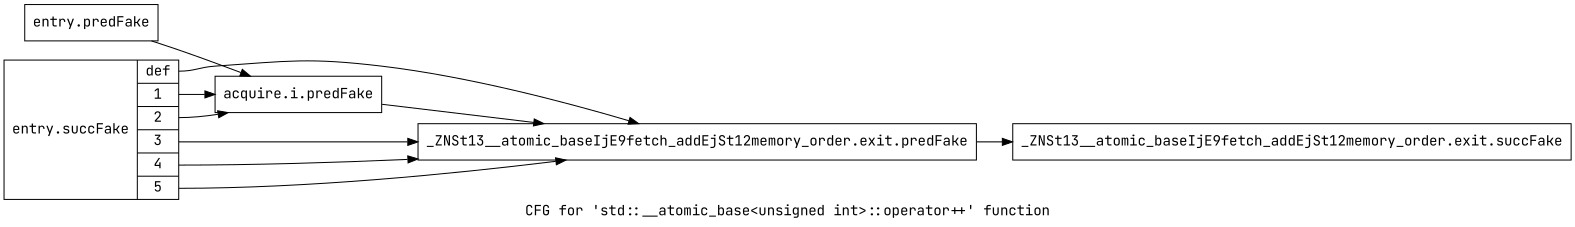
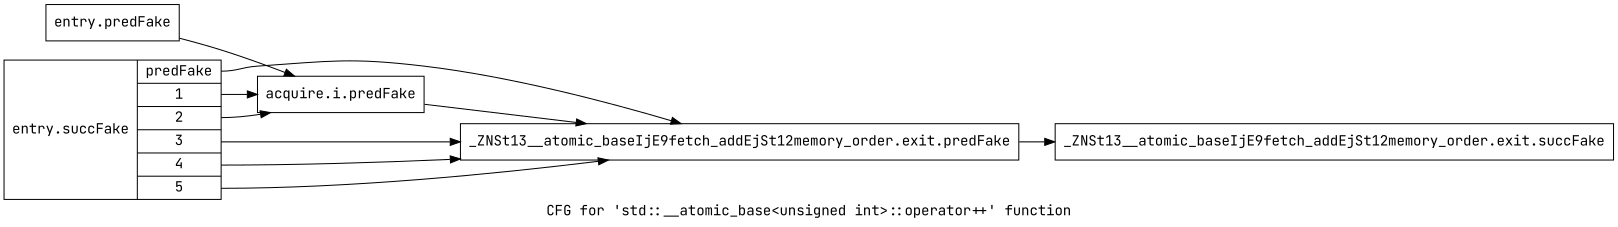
(158, 71) -> (179, 71)
